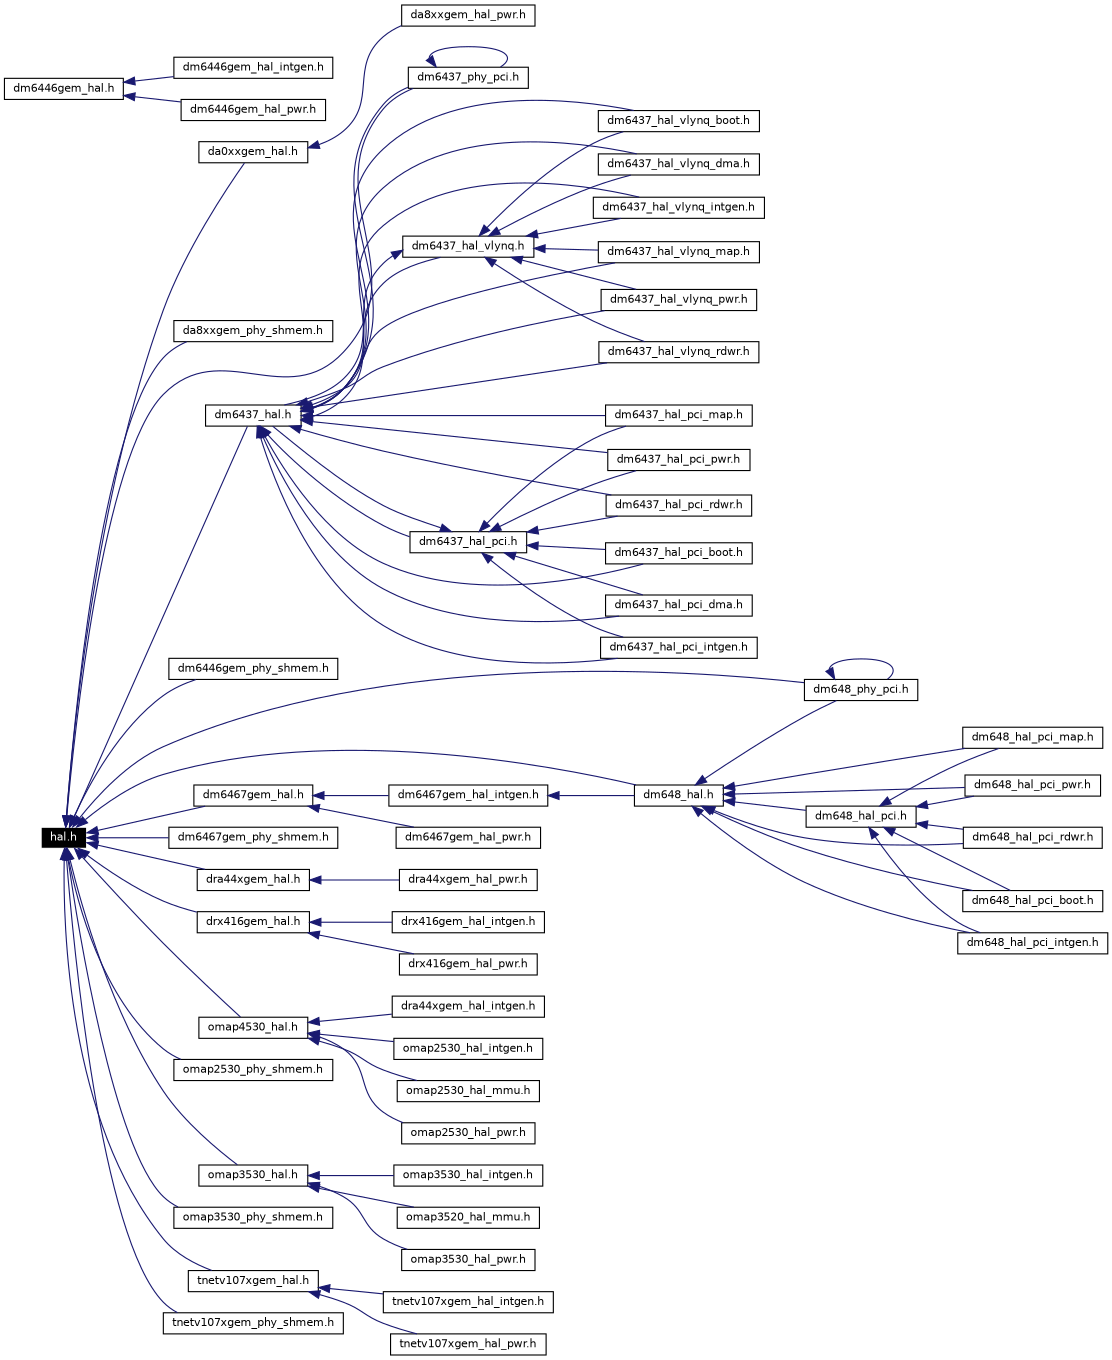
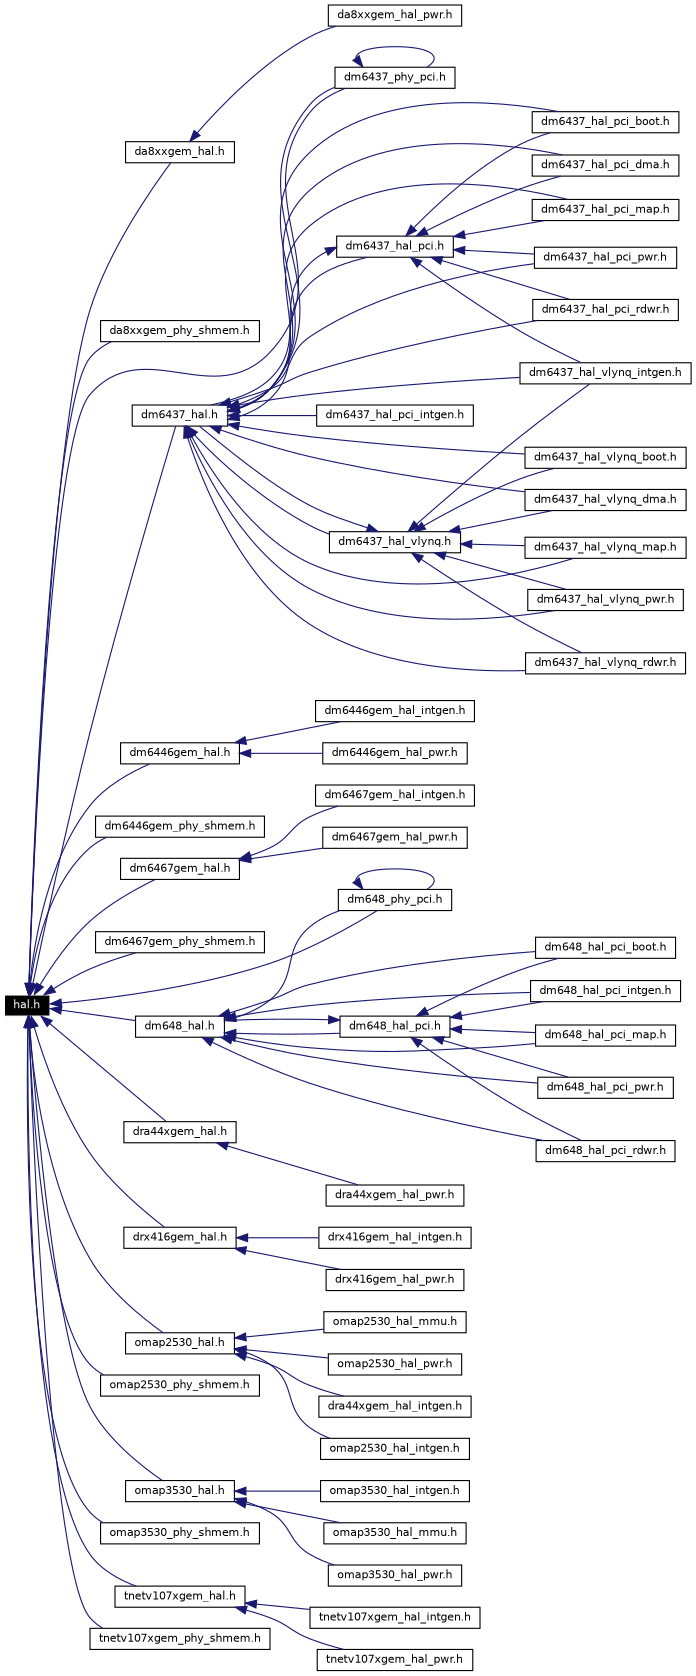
(253, 152) -> (180, 152)
(553, 605) -> (498, 318)
(597, 796) -> (277, 1019)
none -> (76, 827)
(253, 1028) -> (180, 1343)
(468, 1218) -> (395, 1533)
